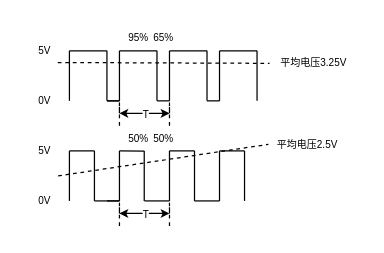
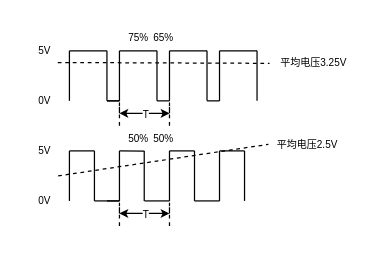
(139, 38) -> (139, 38)
